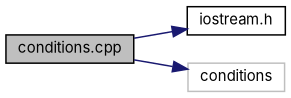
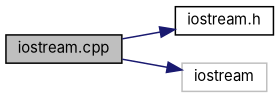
(70, 49) -> (64, 49)
(236, 77) -> (224, 77)
